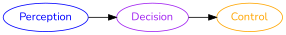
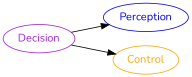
(98, 17) -> (86, 29)
